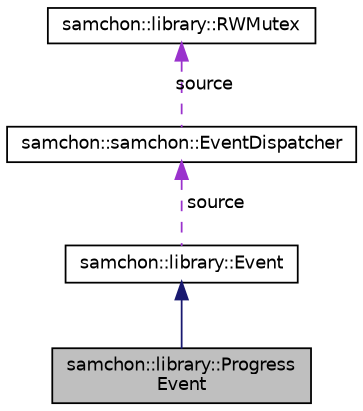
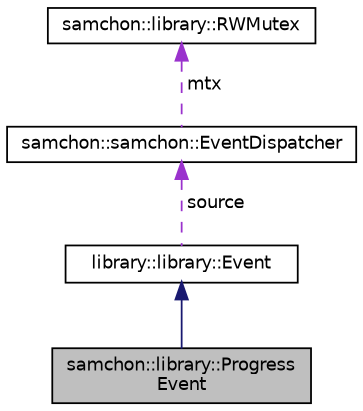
(202, 85) -> (202, 85)
(182, 264) -> (182, 264)
